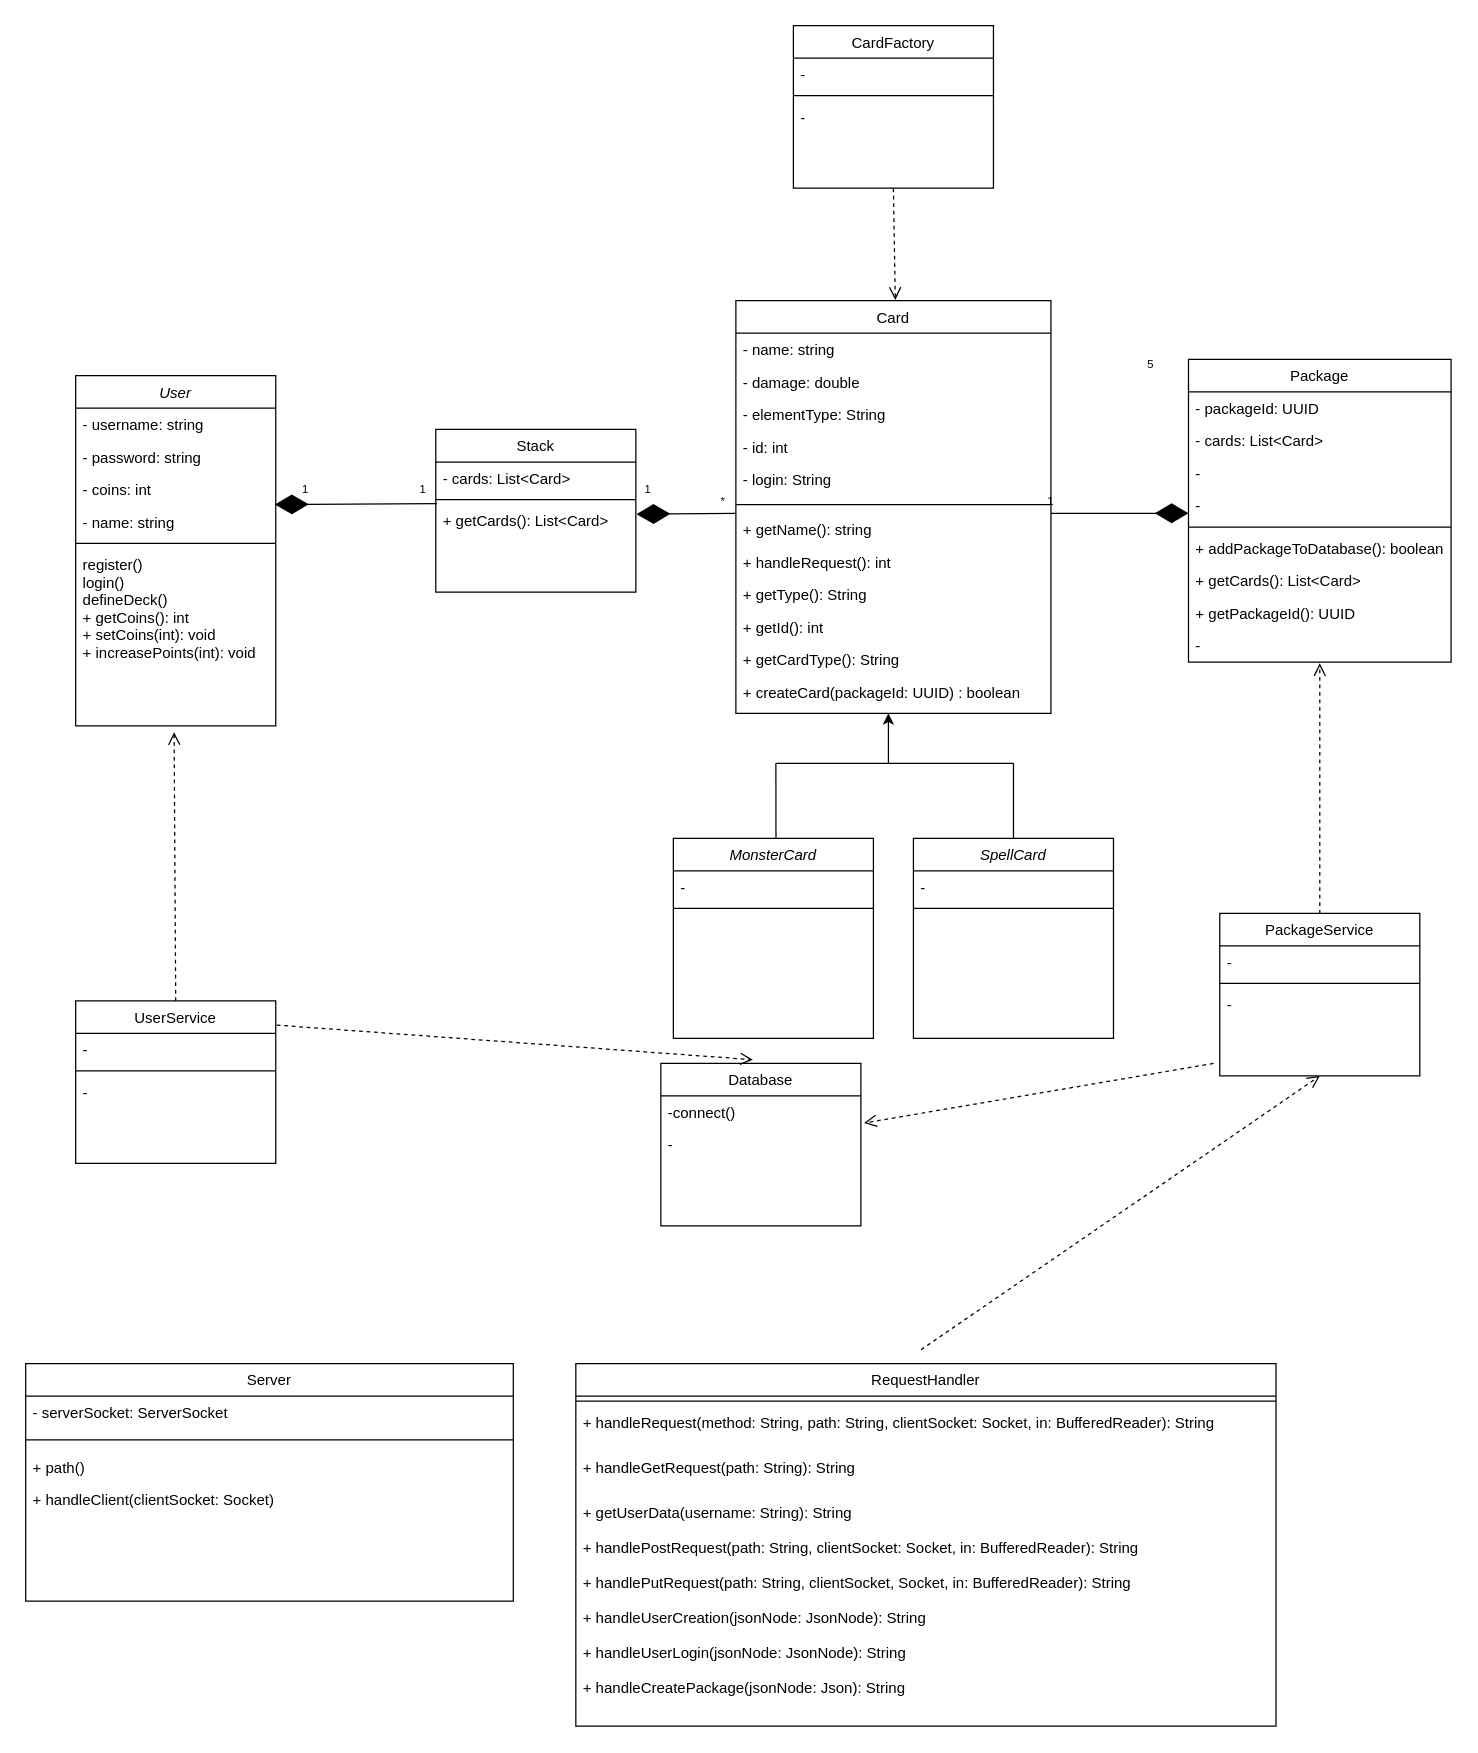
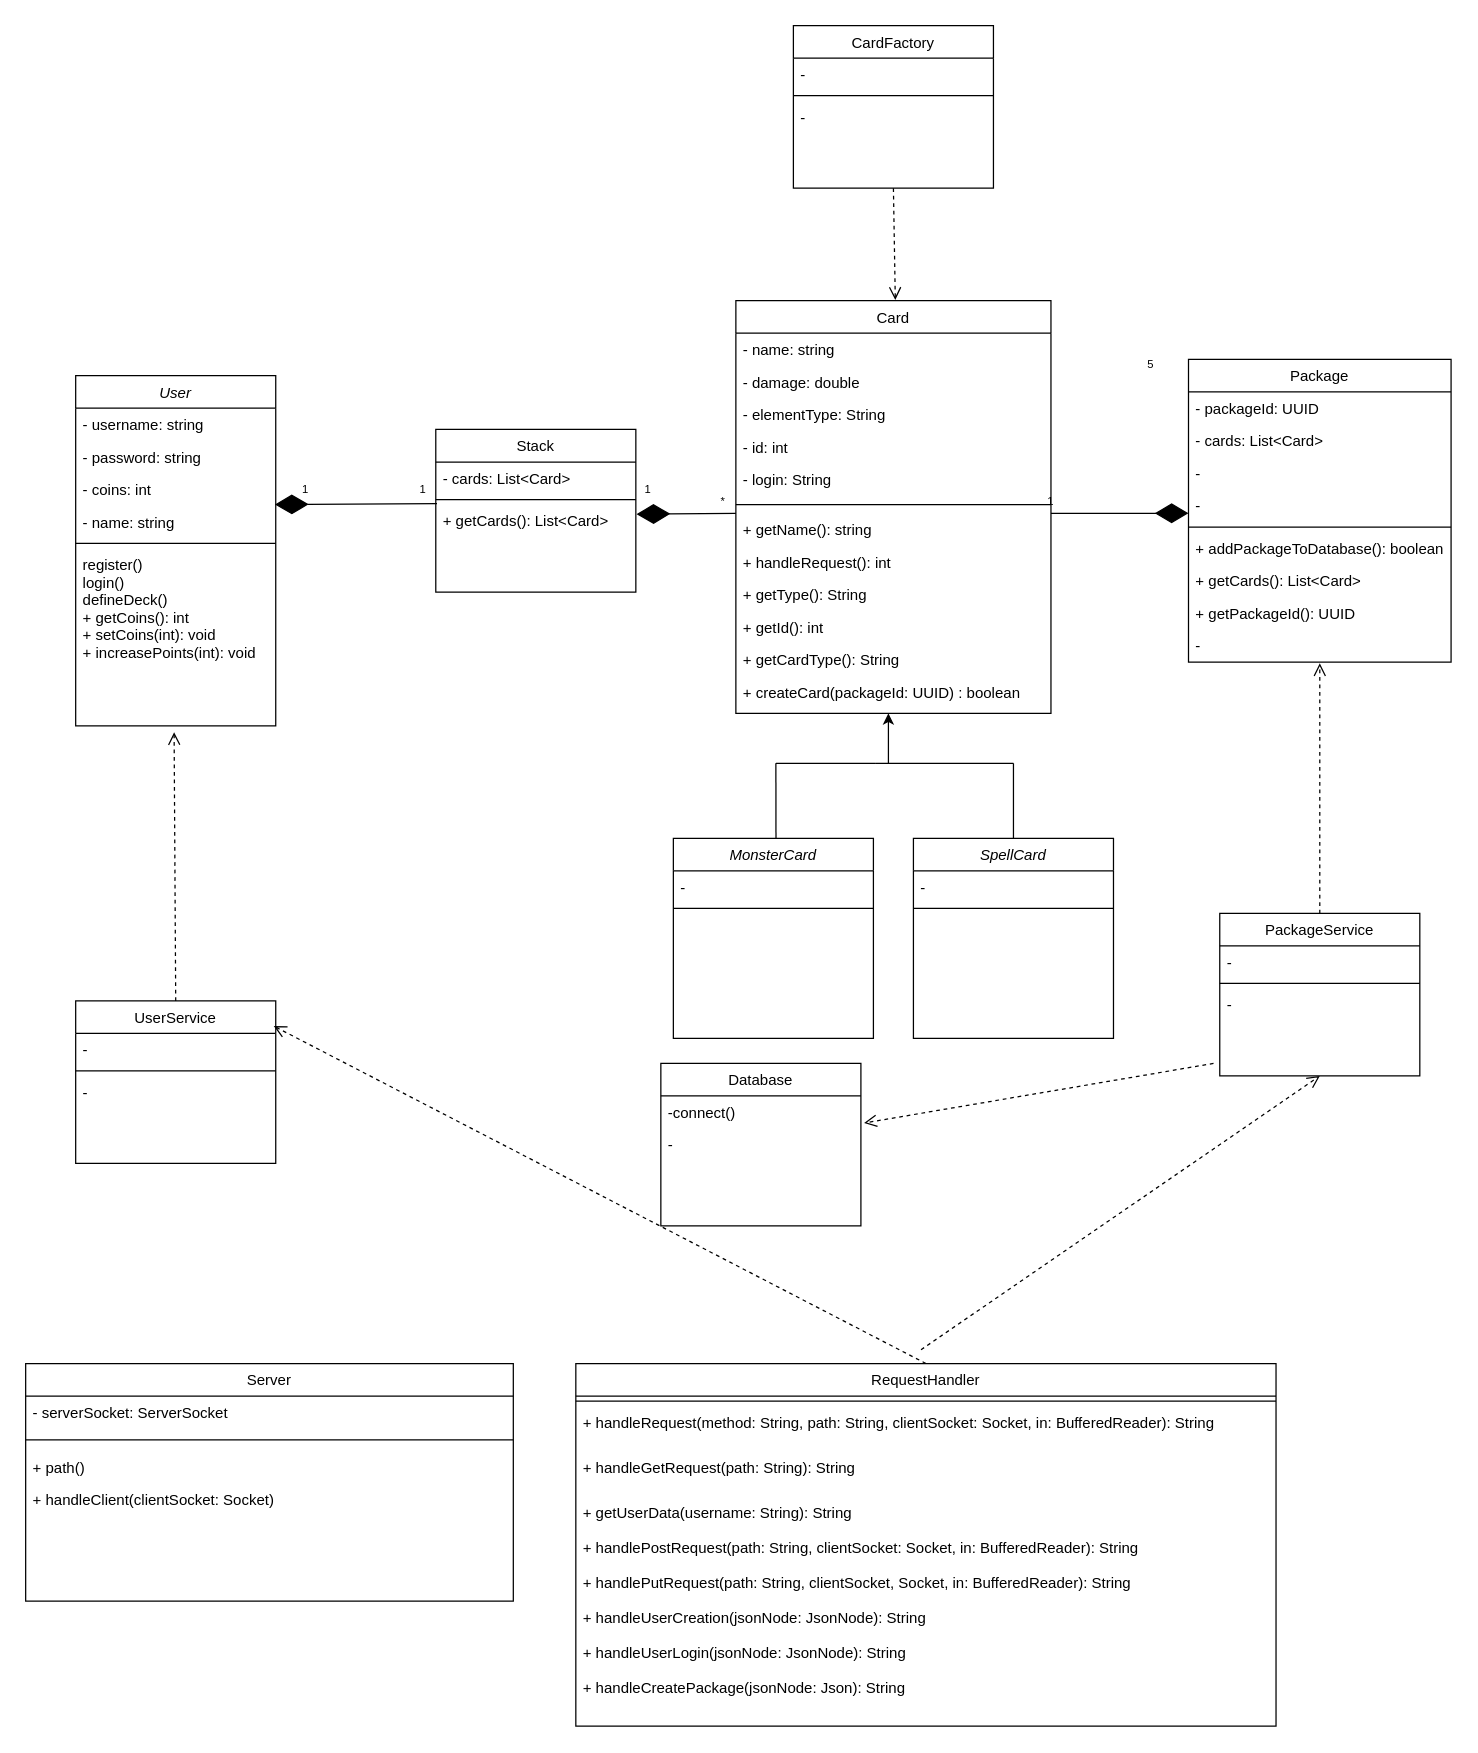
(513, 1042) -> none
none -> (601, 1195)
